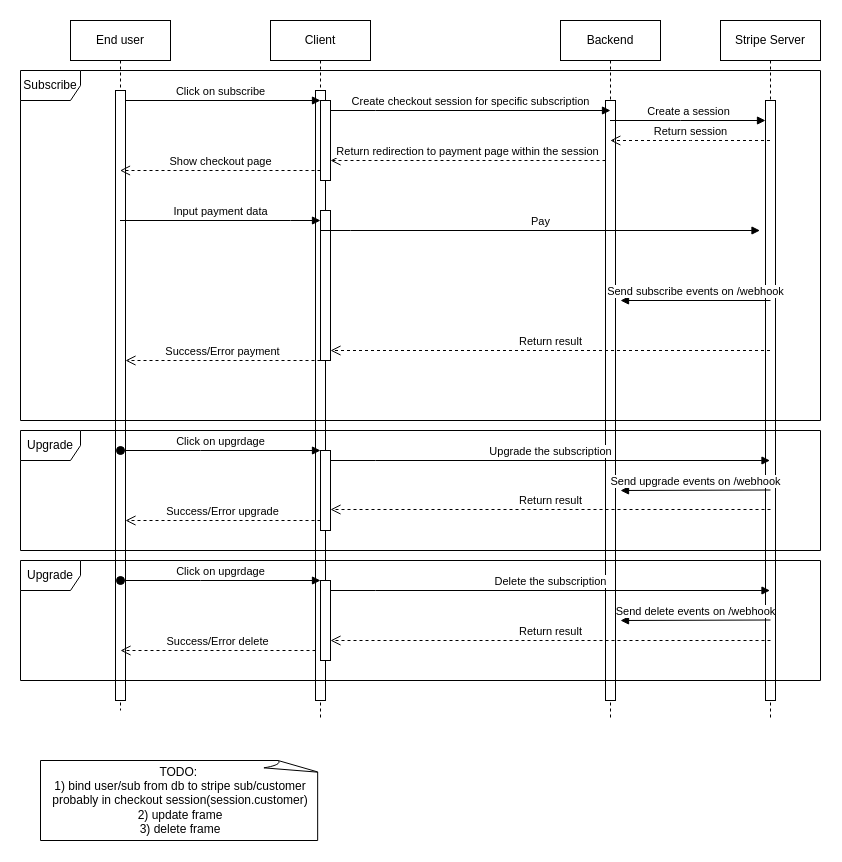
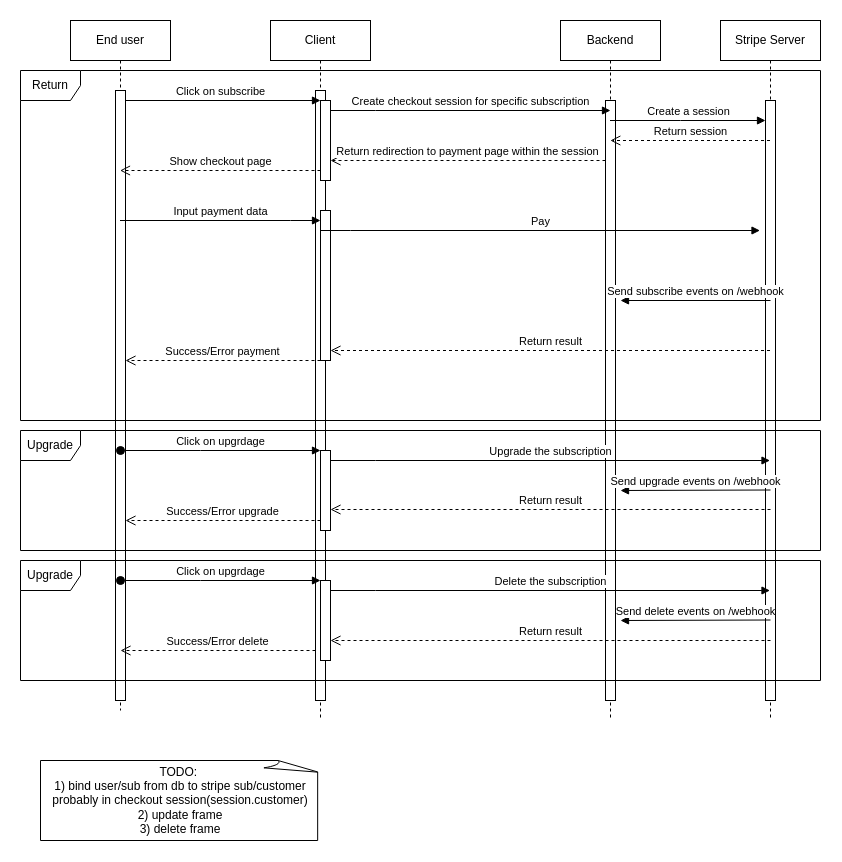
(51, 86) -> (51, 86)
